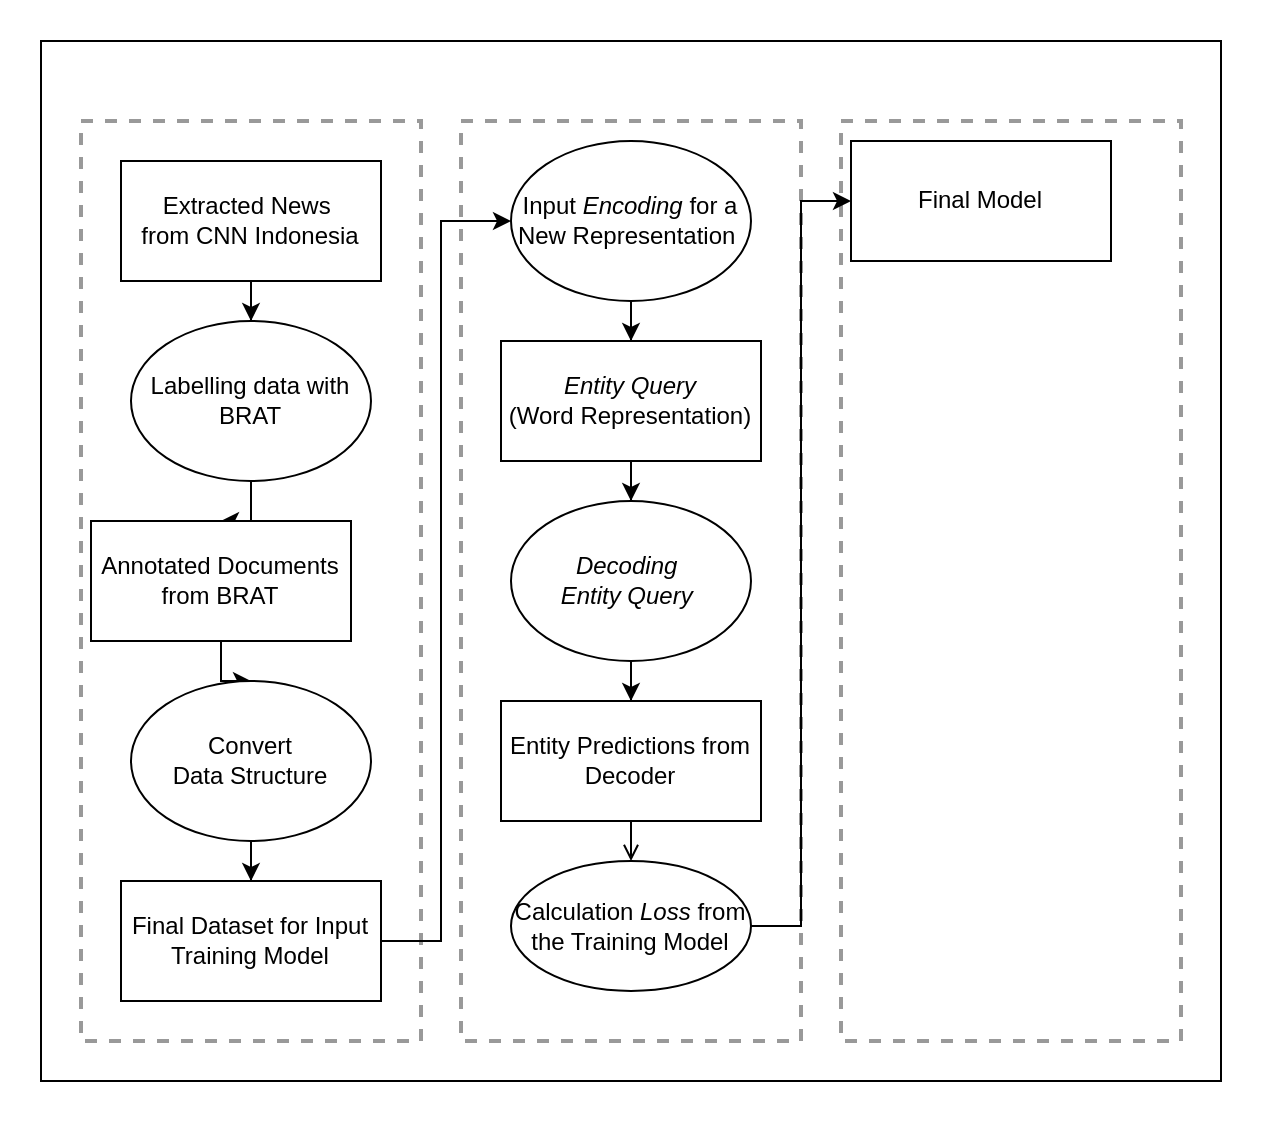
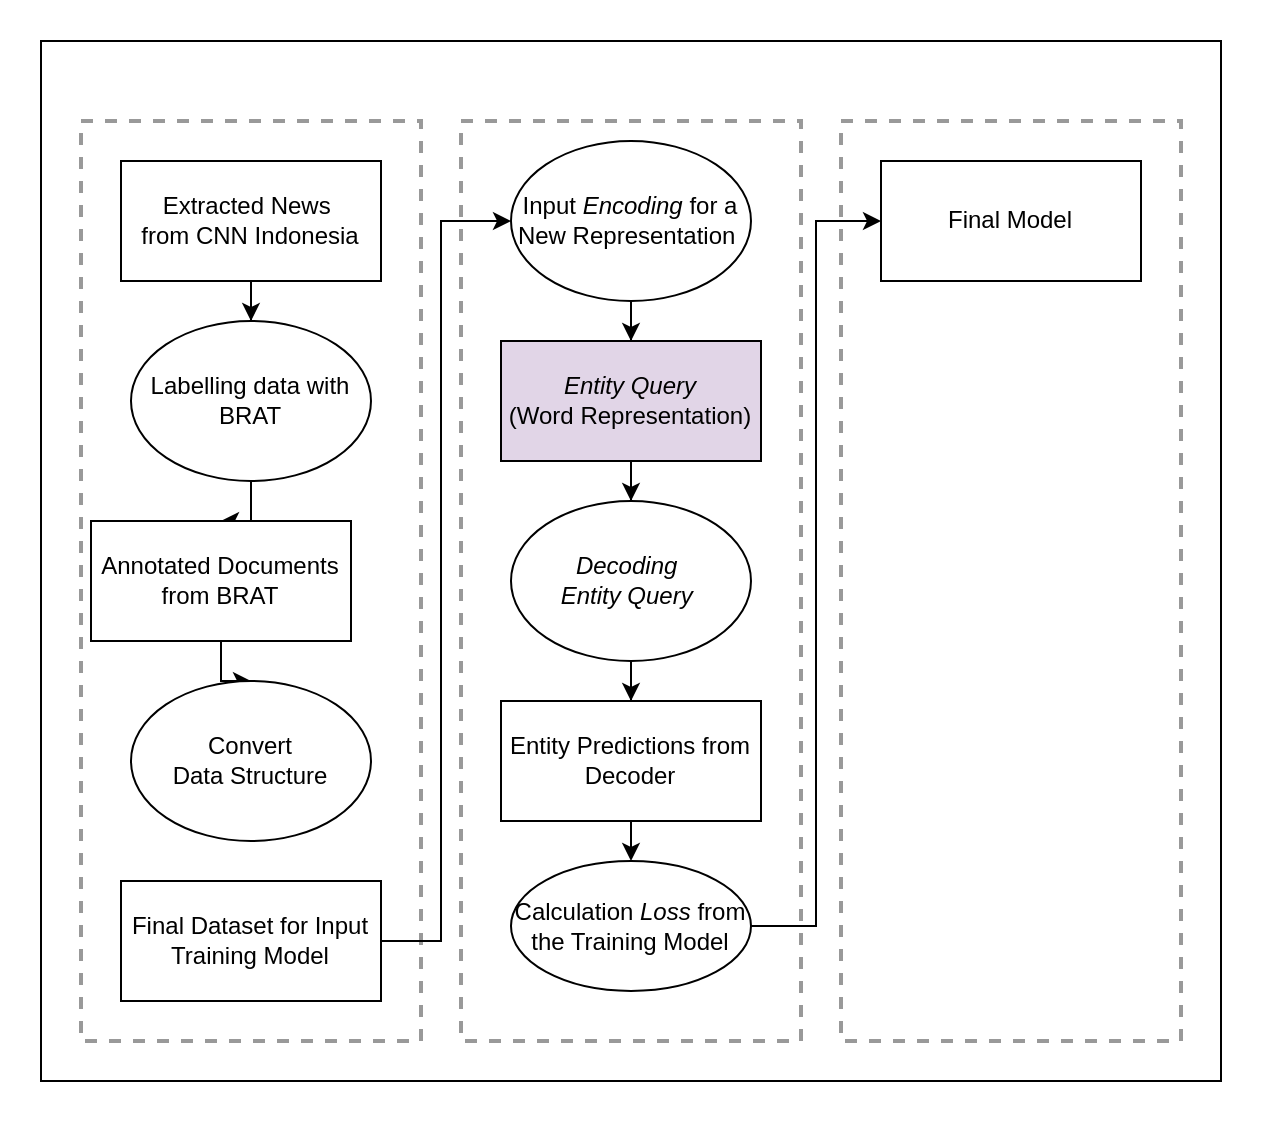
(981, 201) -> (1011, 221)
(631, 401) -> (631, 401)
(631, 849) -> (631, 846)
(251, 868) -> none
